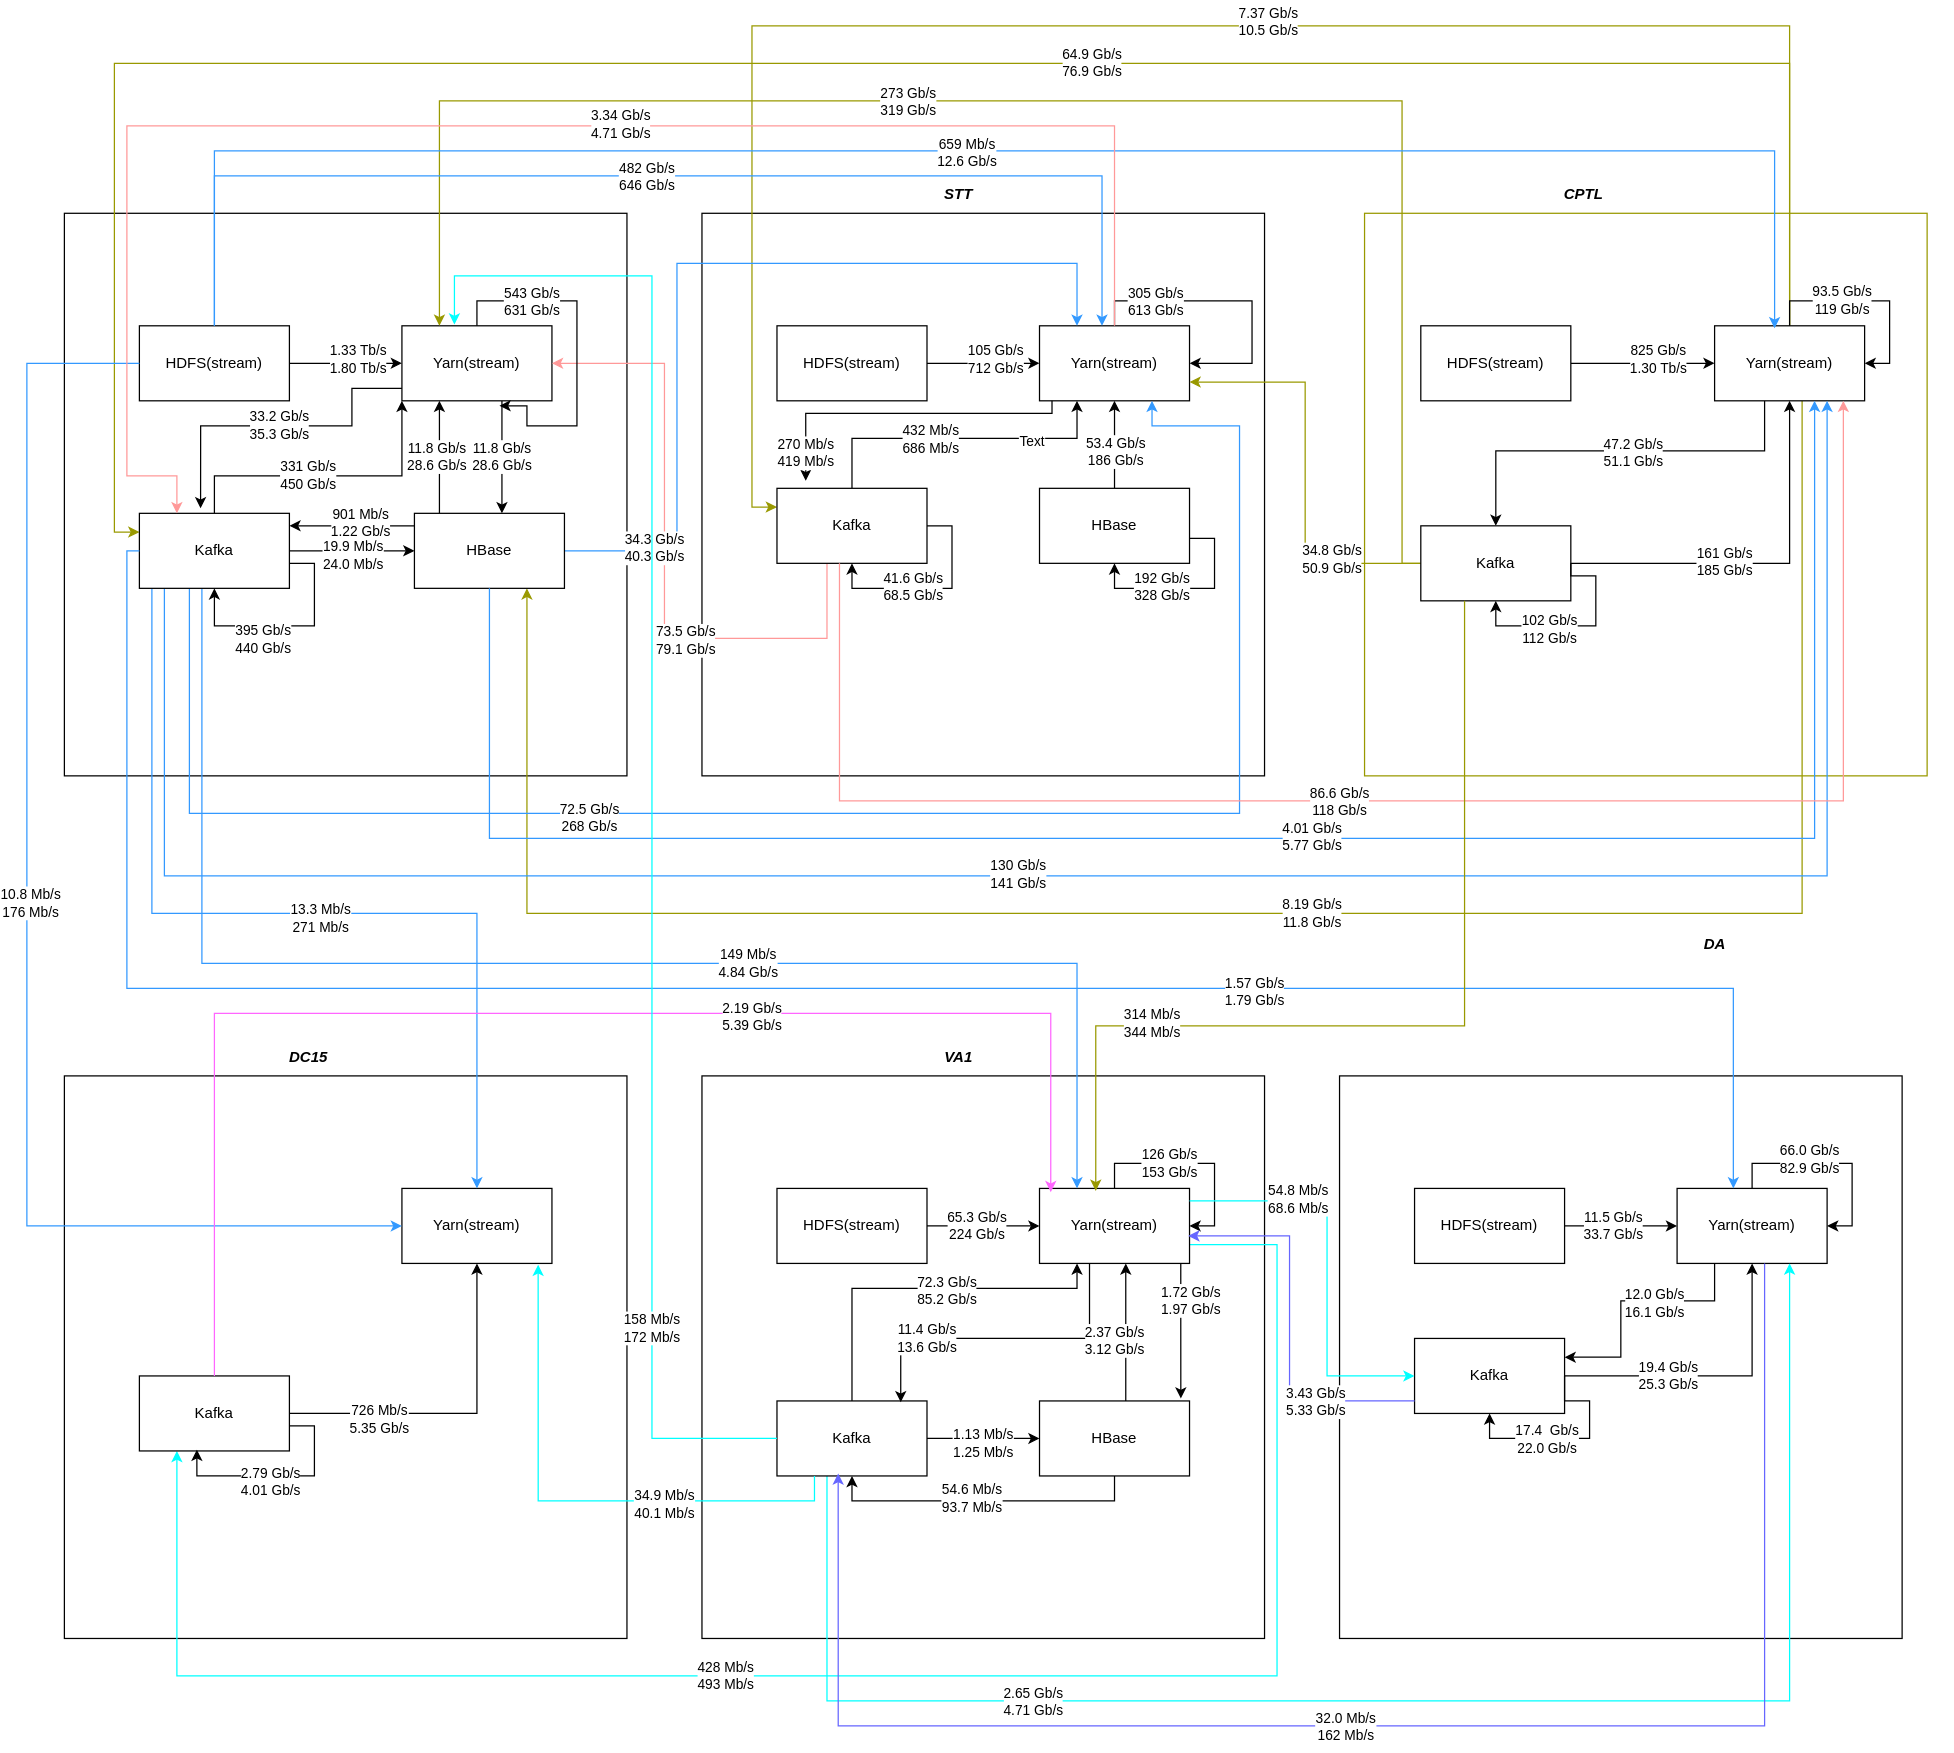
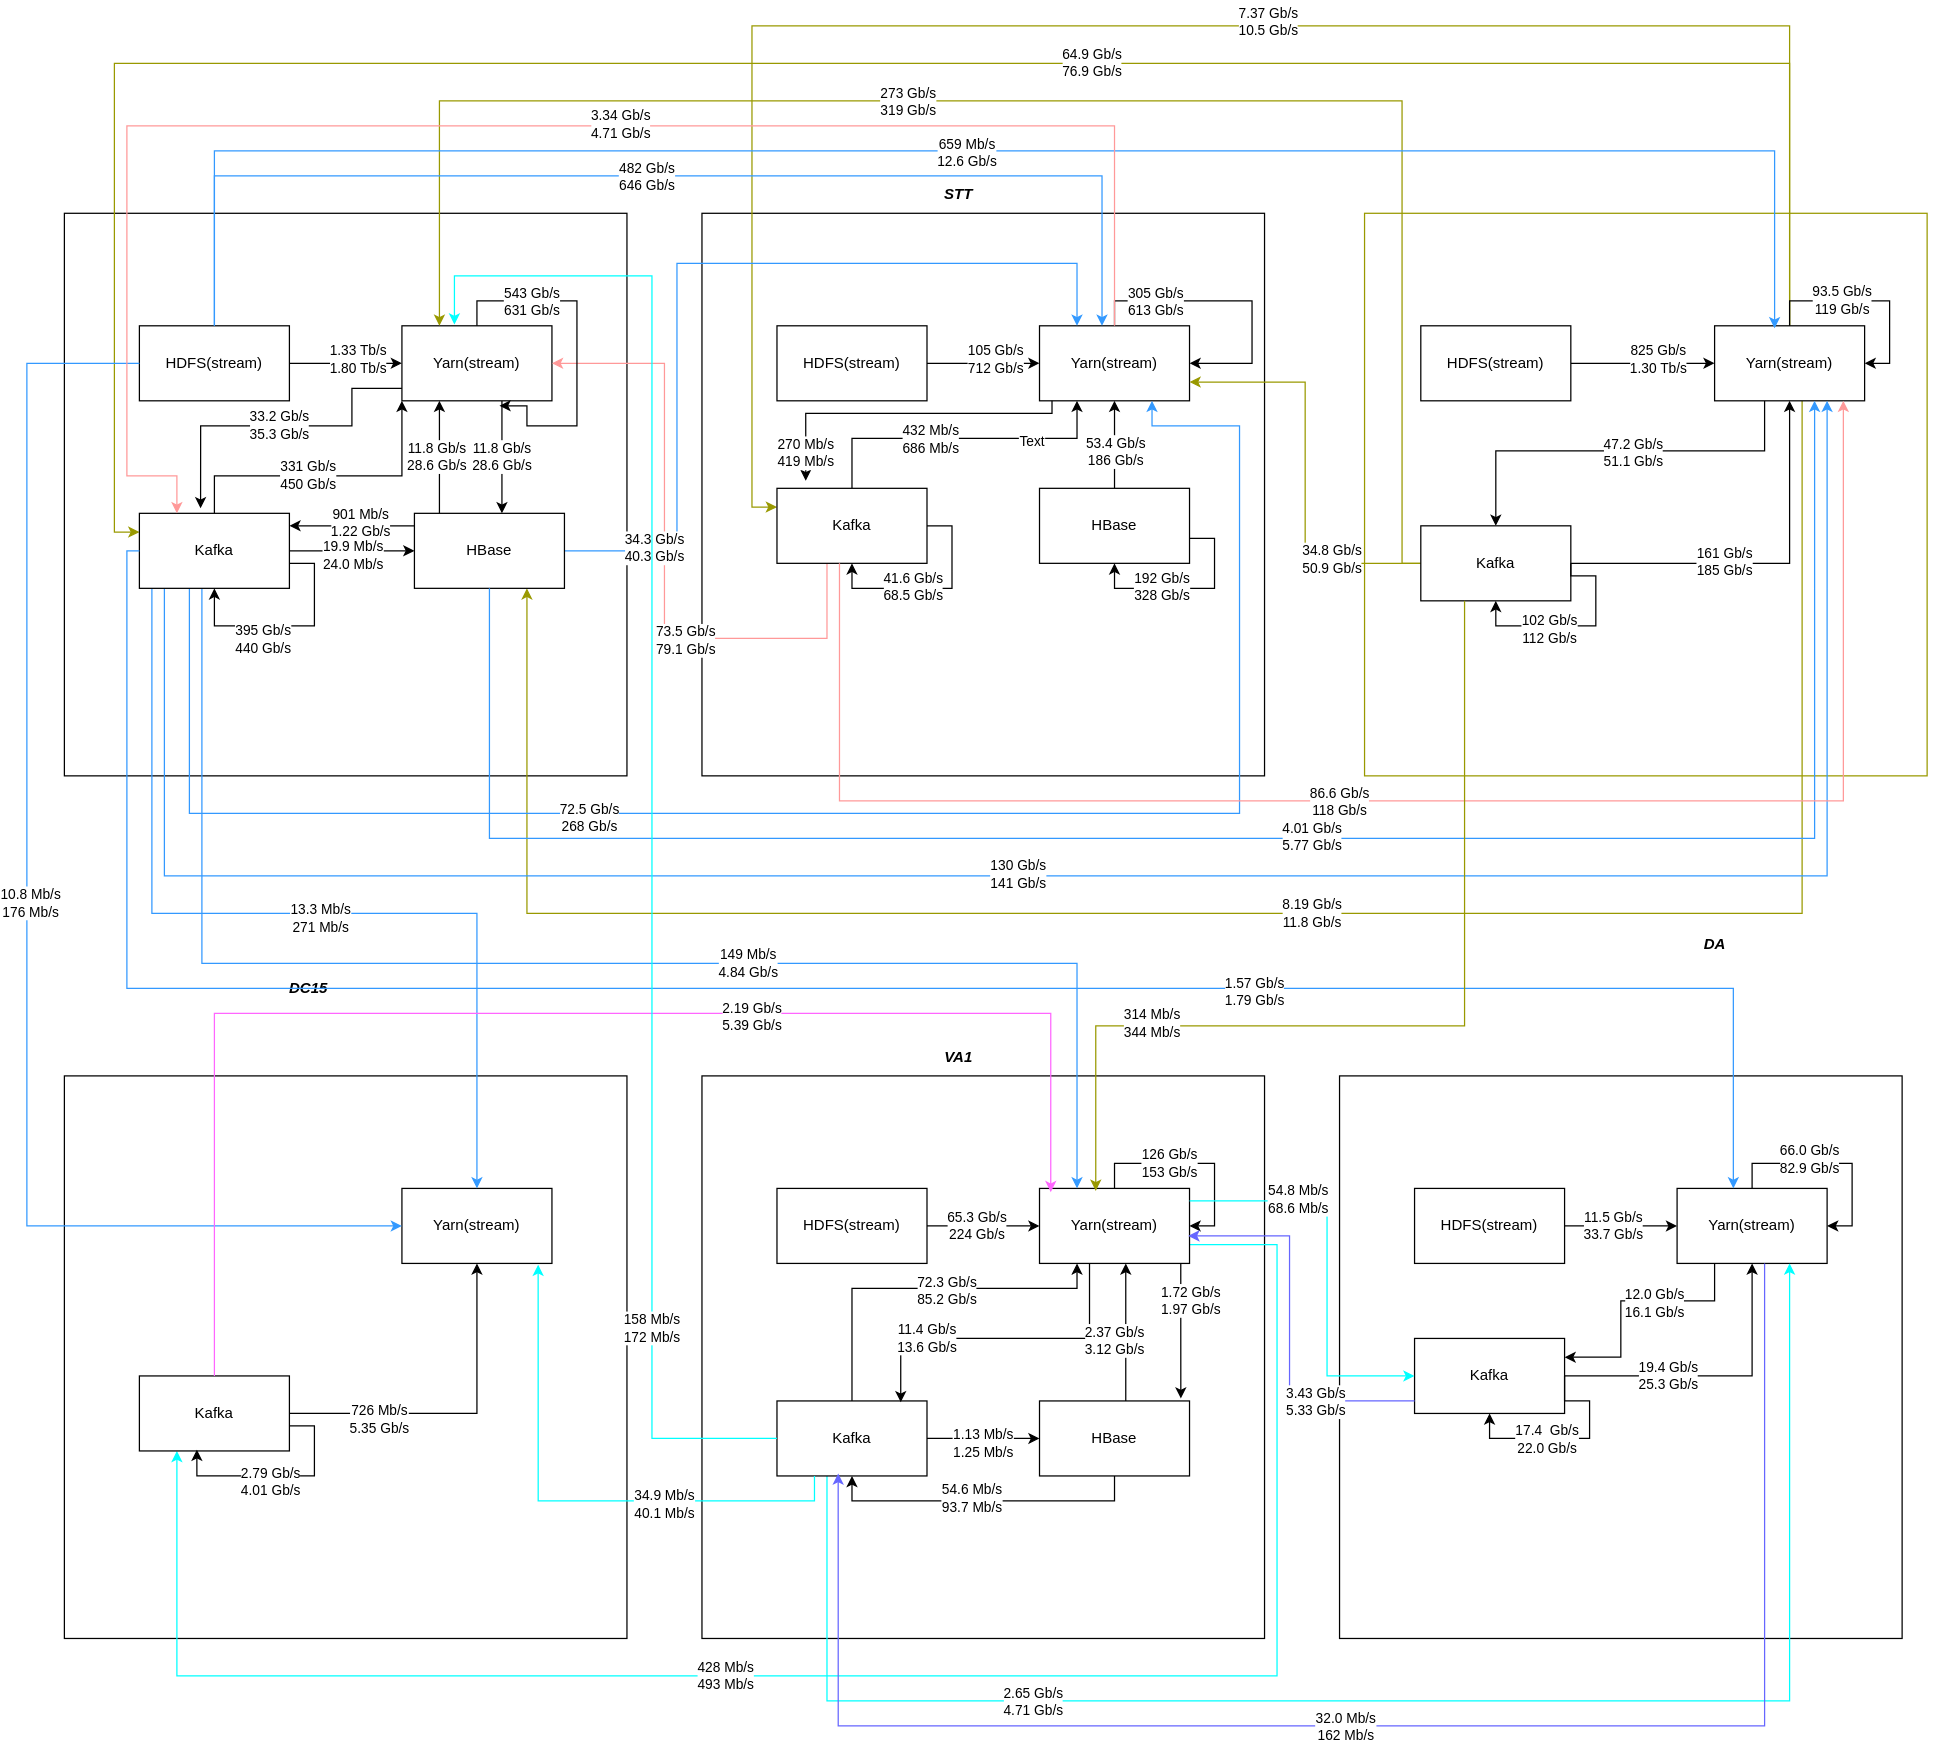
(1583, 194) -> none
(308, 1057) -> (308, 988)
